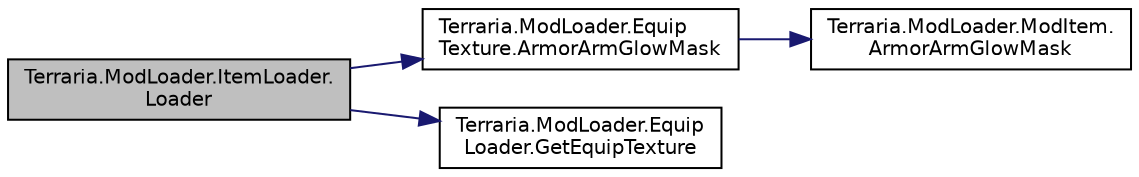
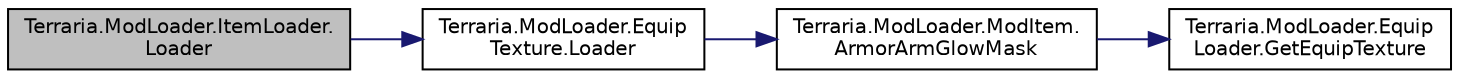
(581, 39) -> (564, 39)
(385, 114) -> (1123, 39)
